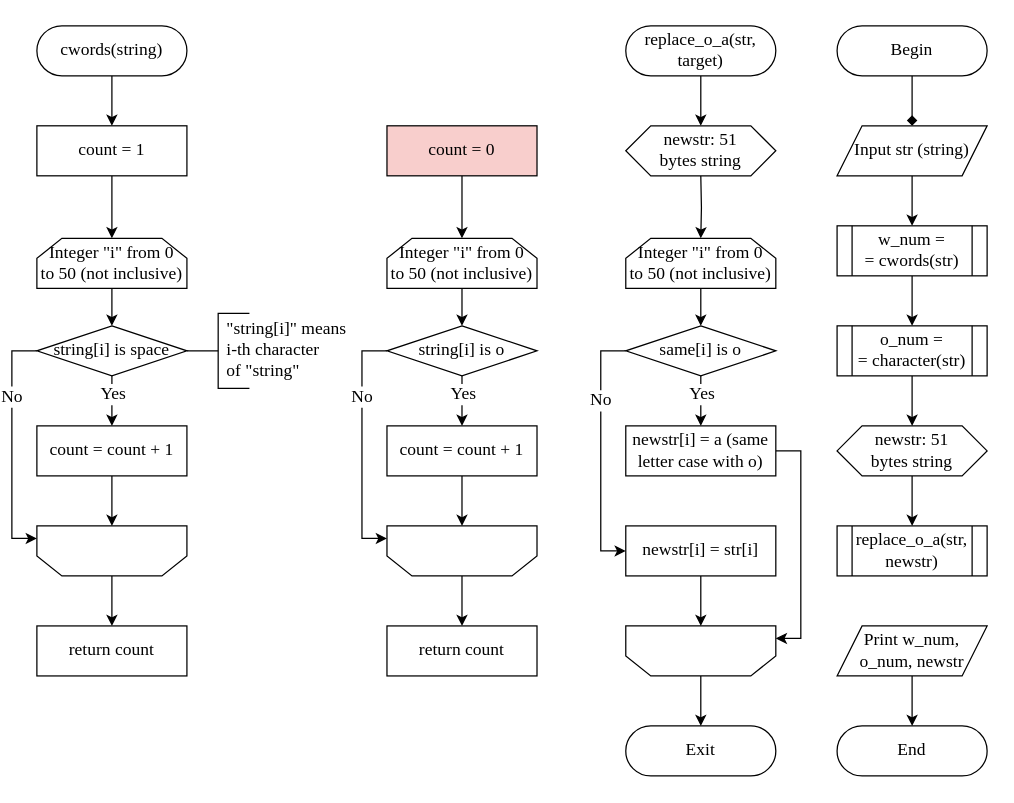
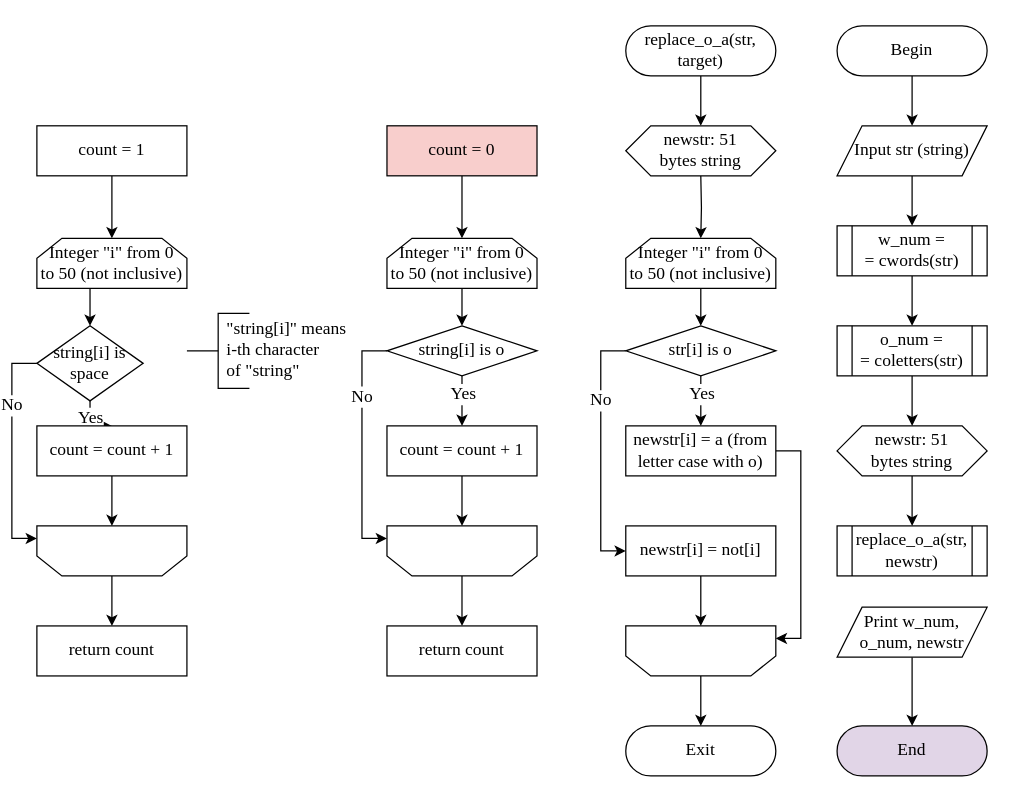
(112, 51) -> none
(112, 97) -> none
(912, 115) -> (912, 116)
(112, 351) -> (90, 363)
(701, 351) -> (701, 351)
(912, 351) -> (912, 351)
(701, 451) -> (701, 451)
(701, 551) -> (701, 551)
(912, 651) -> (912, 632)
(912, 751) -> (912, 751)
